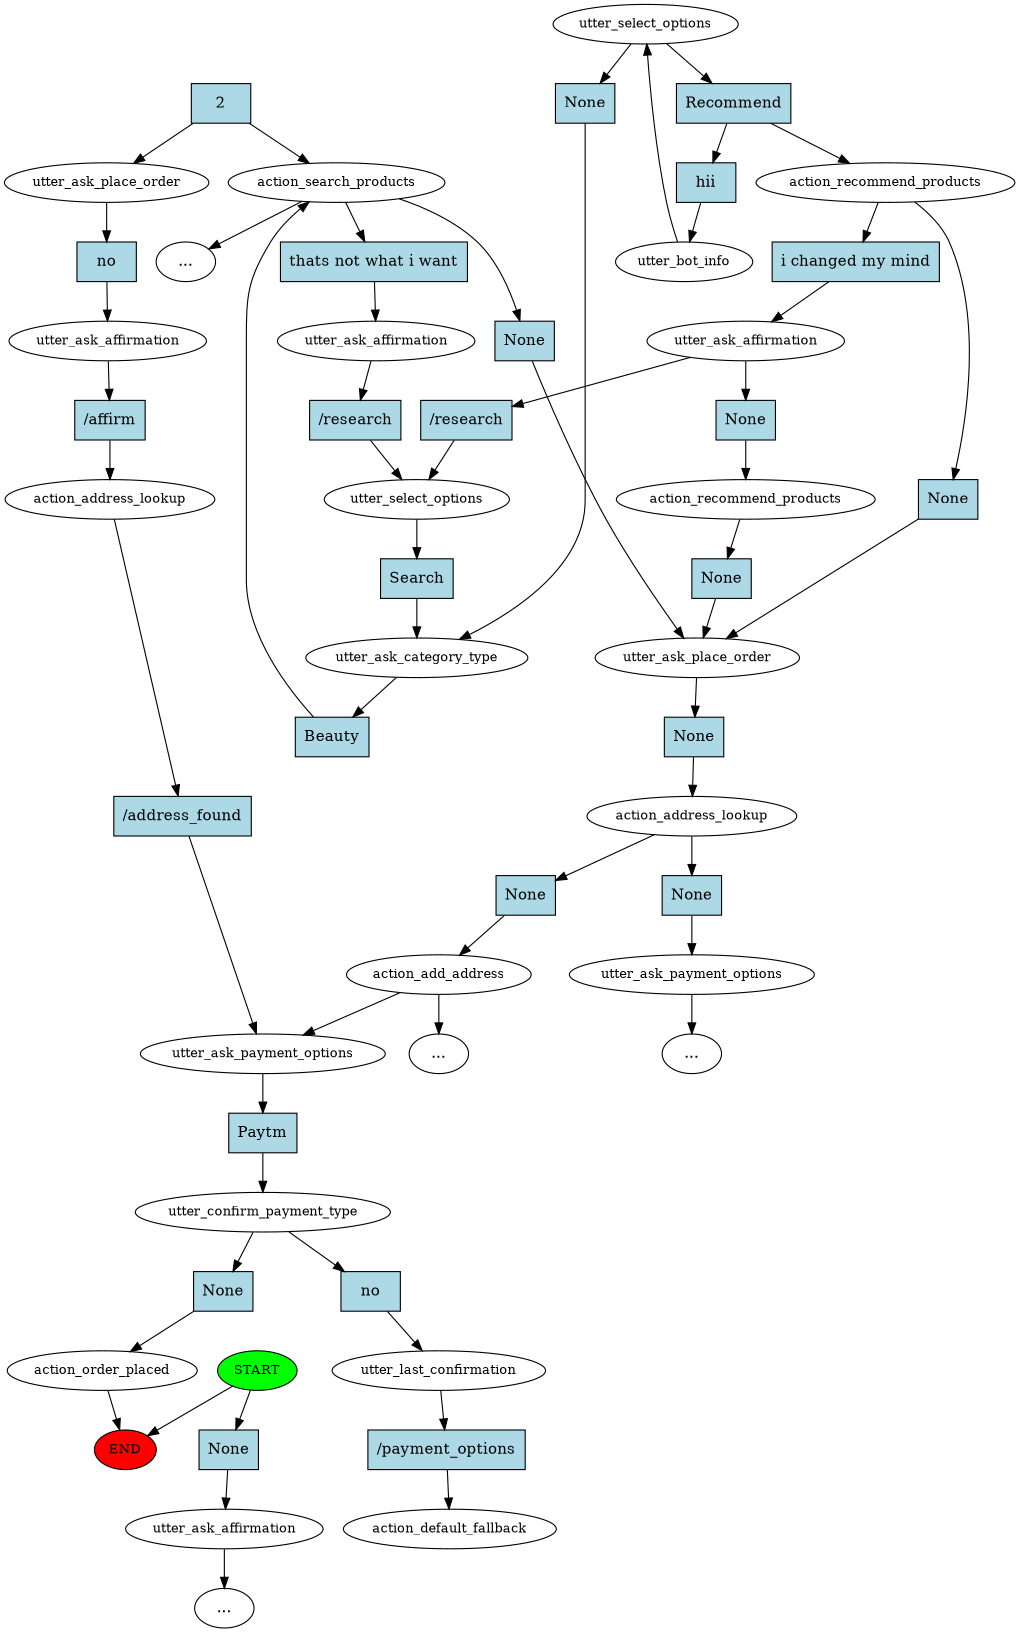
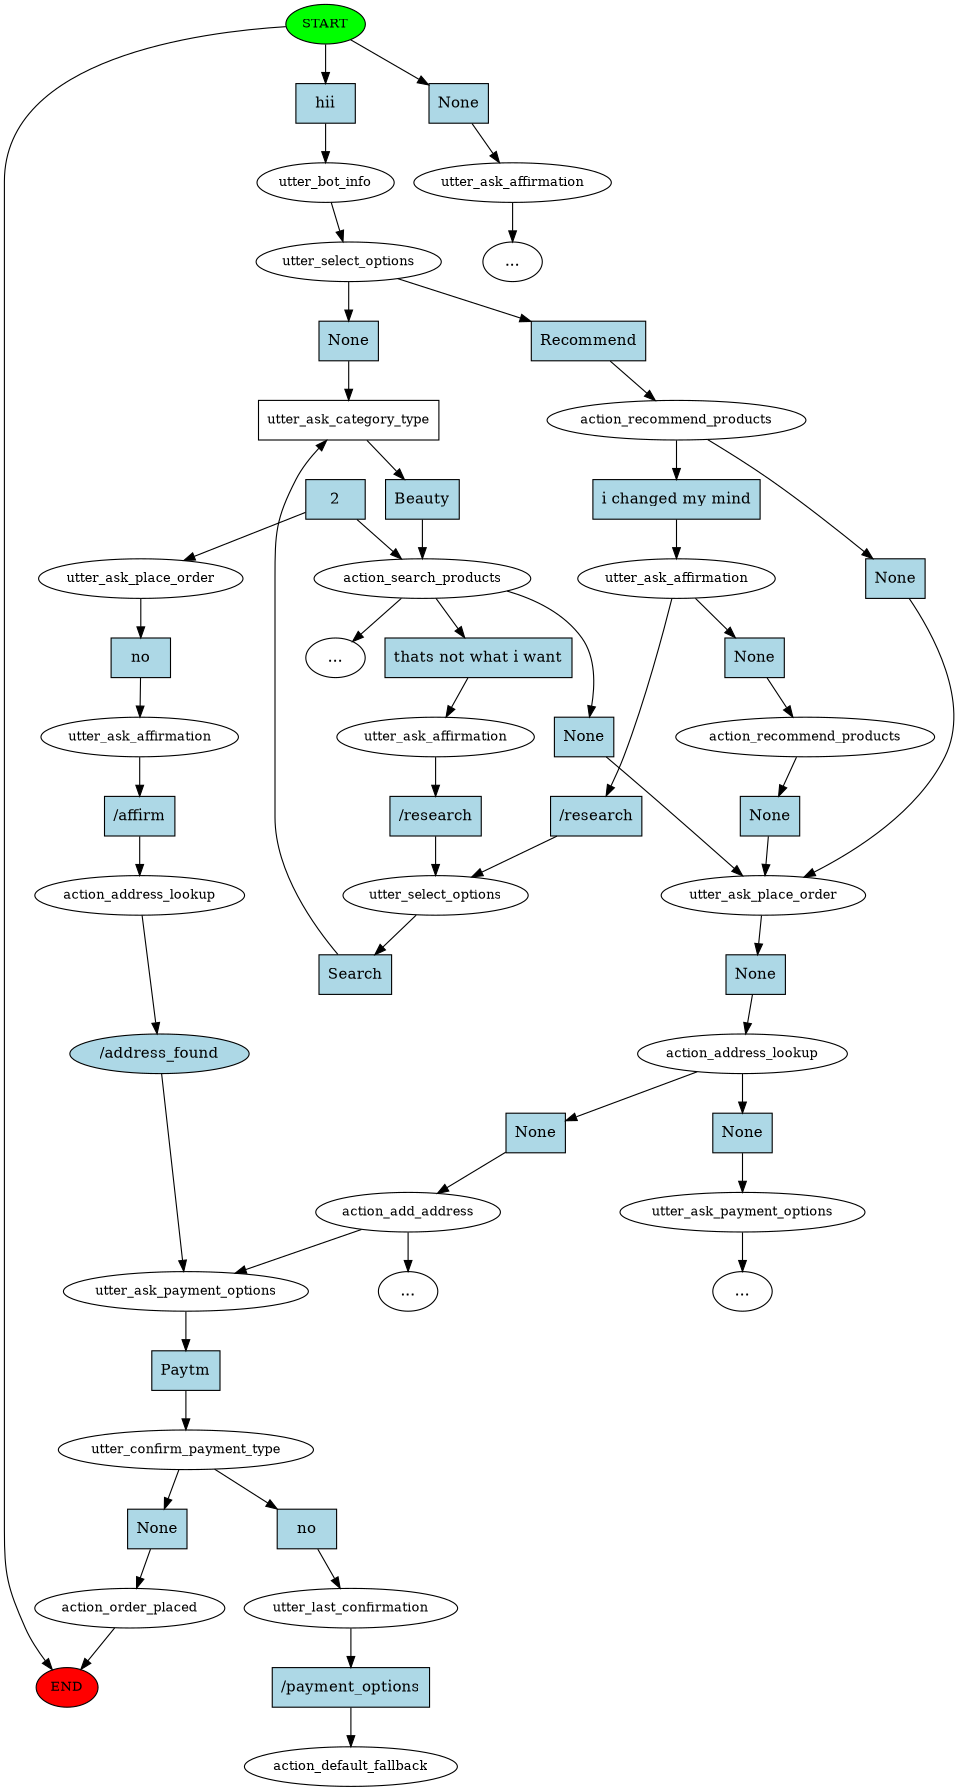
(722, 138) -> (326, 58)
(417, 658) -> (349, 420)
(183, 816) -> (160, 1054)
